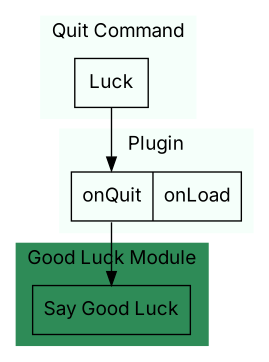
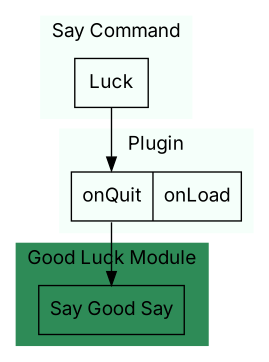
(118, 32) -> (116, 32)
(111, 310) -> (111, 310)
